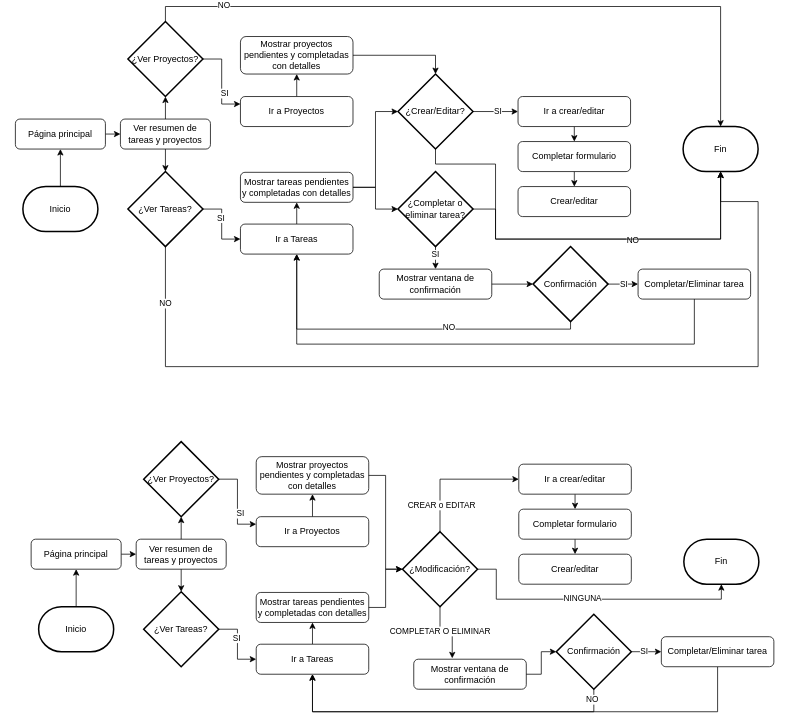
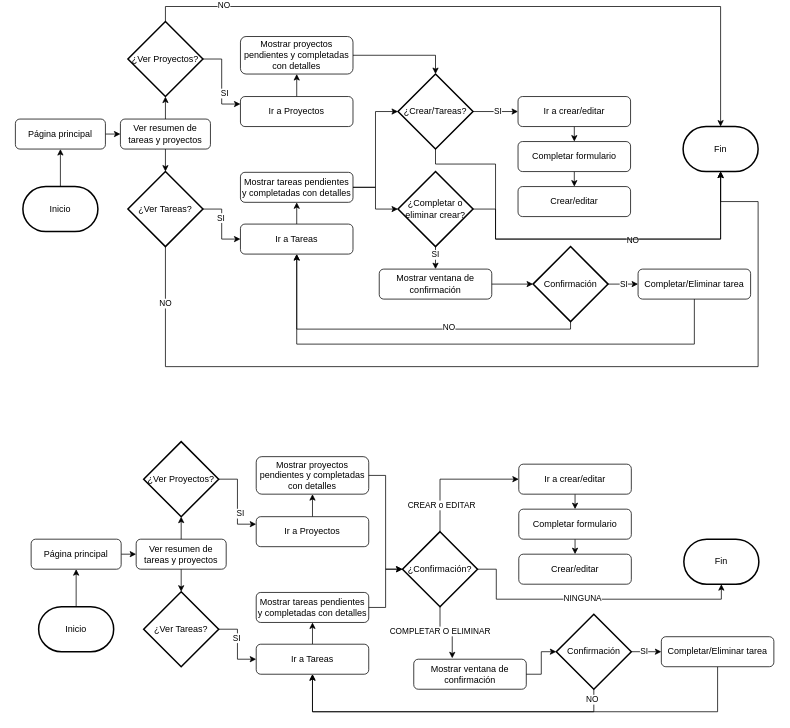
(435, 111) -> (435, 111)
(435, 209) -> (435, 209)
(440, 569) -> (440, 569)
